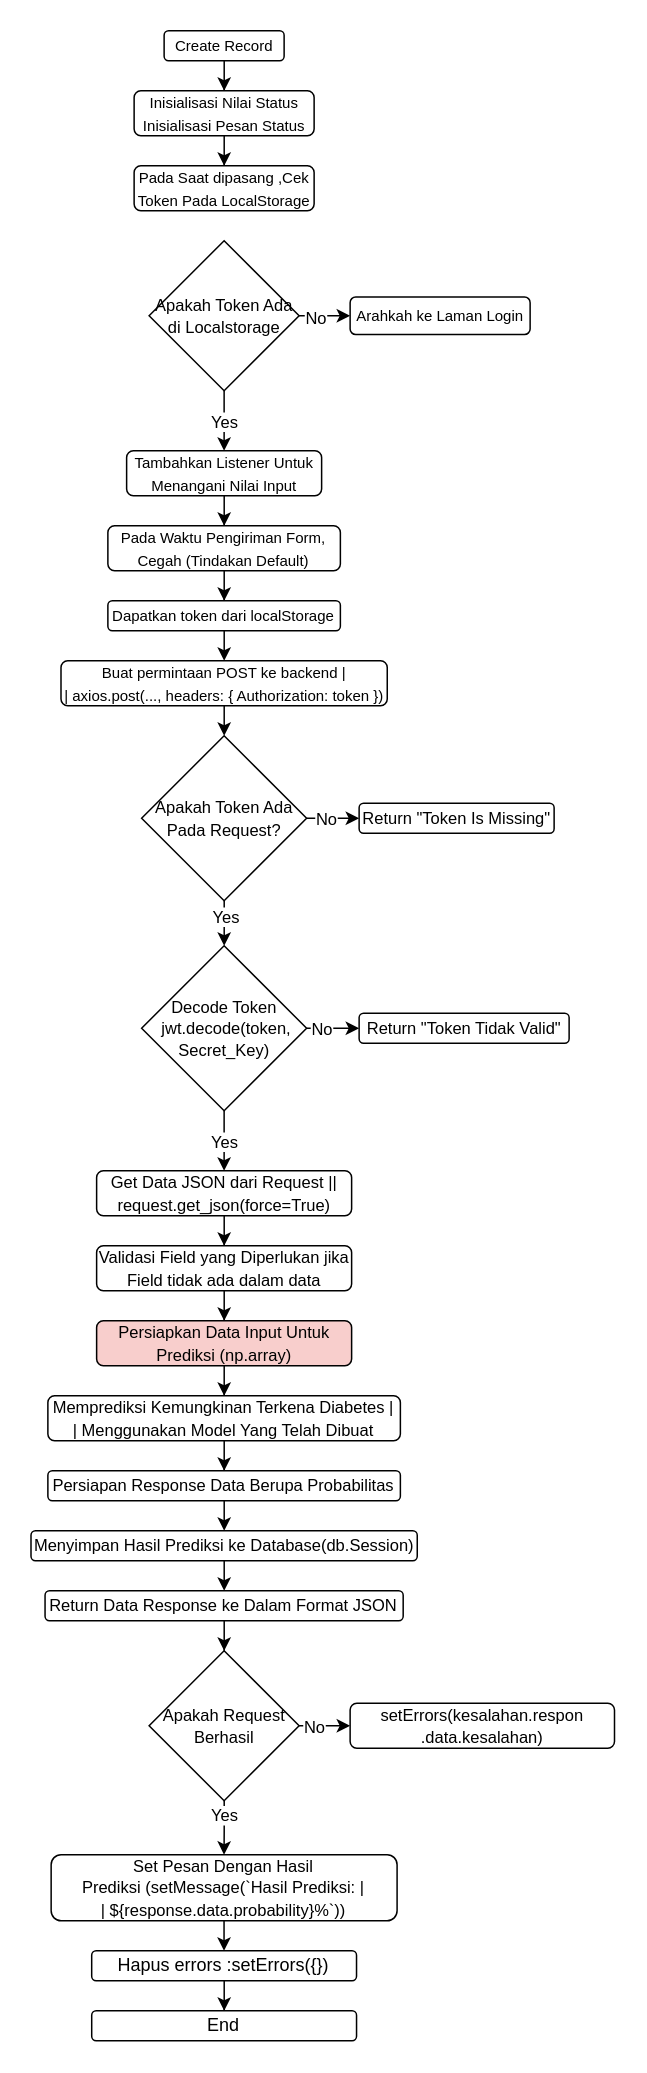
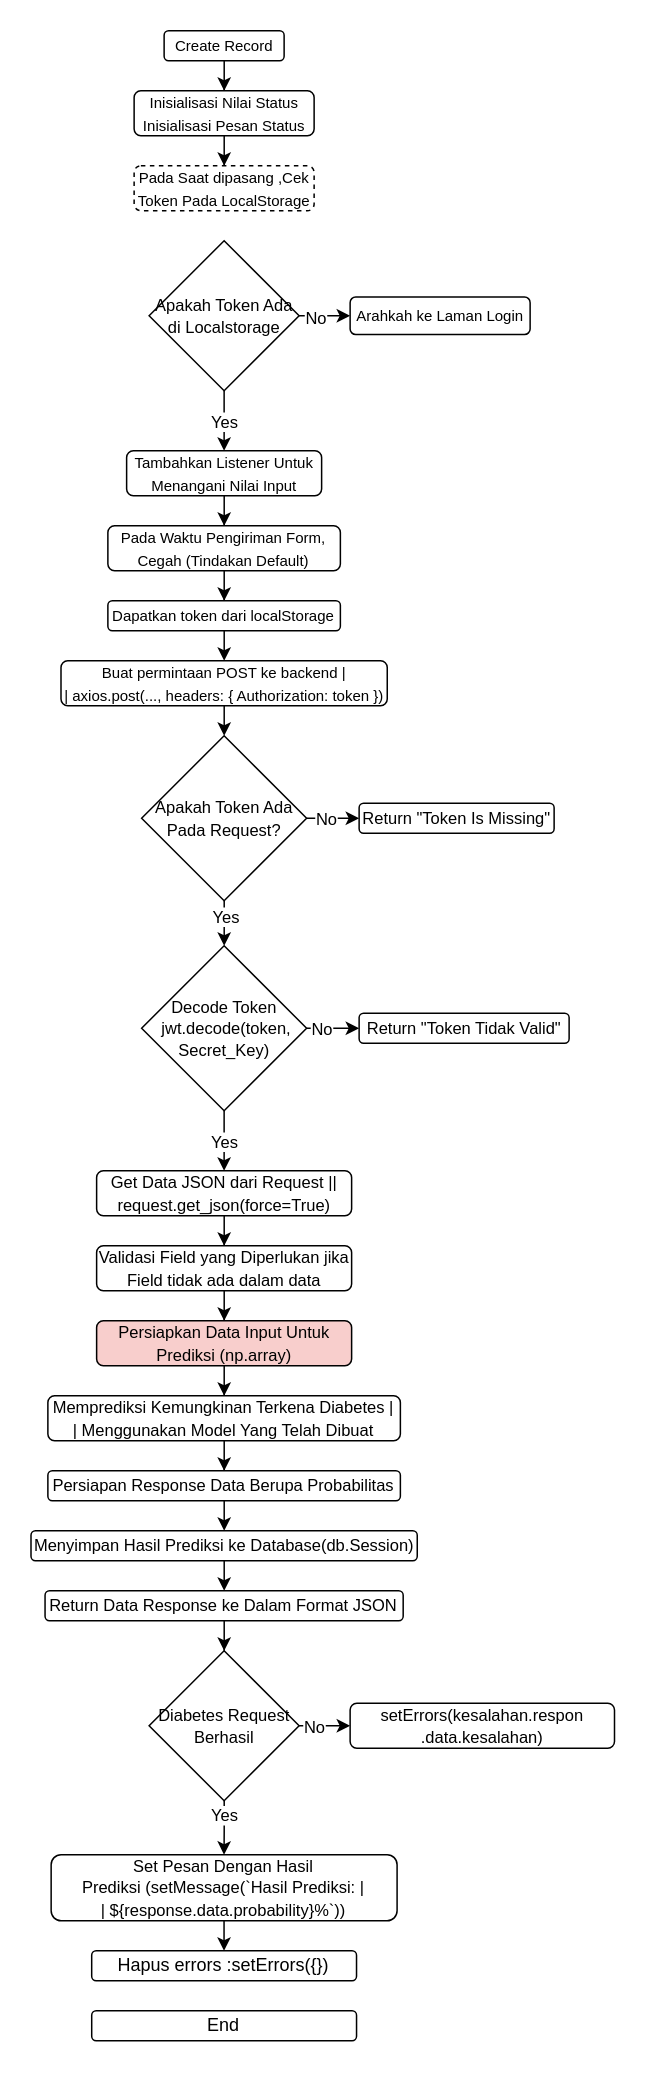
(224, 188) -> (224, 188)
(224, 1726) -> (224, 1726)
(224, 2001) -> none
